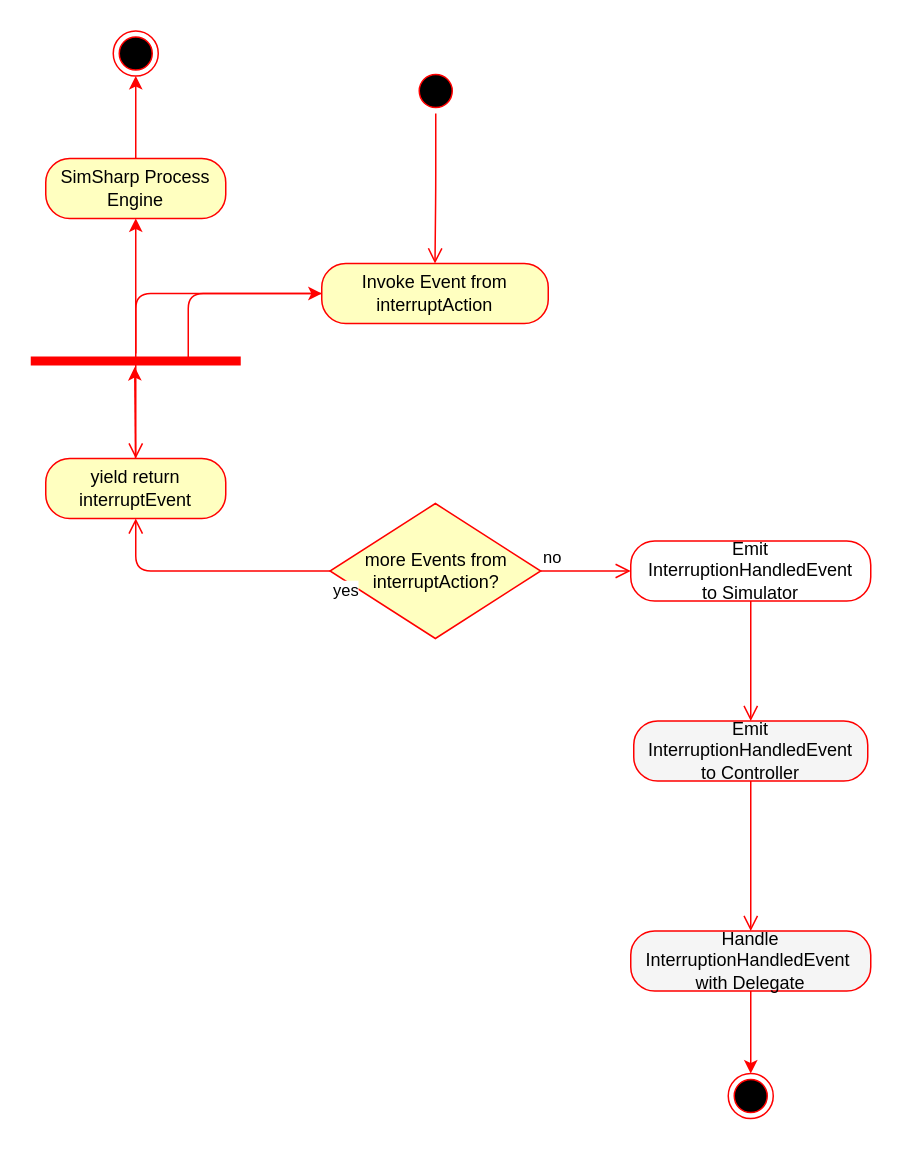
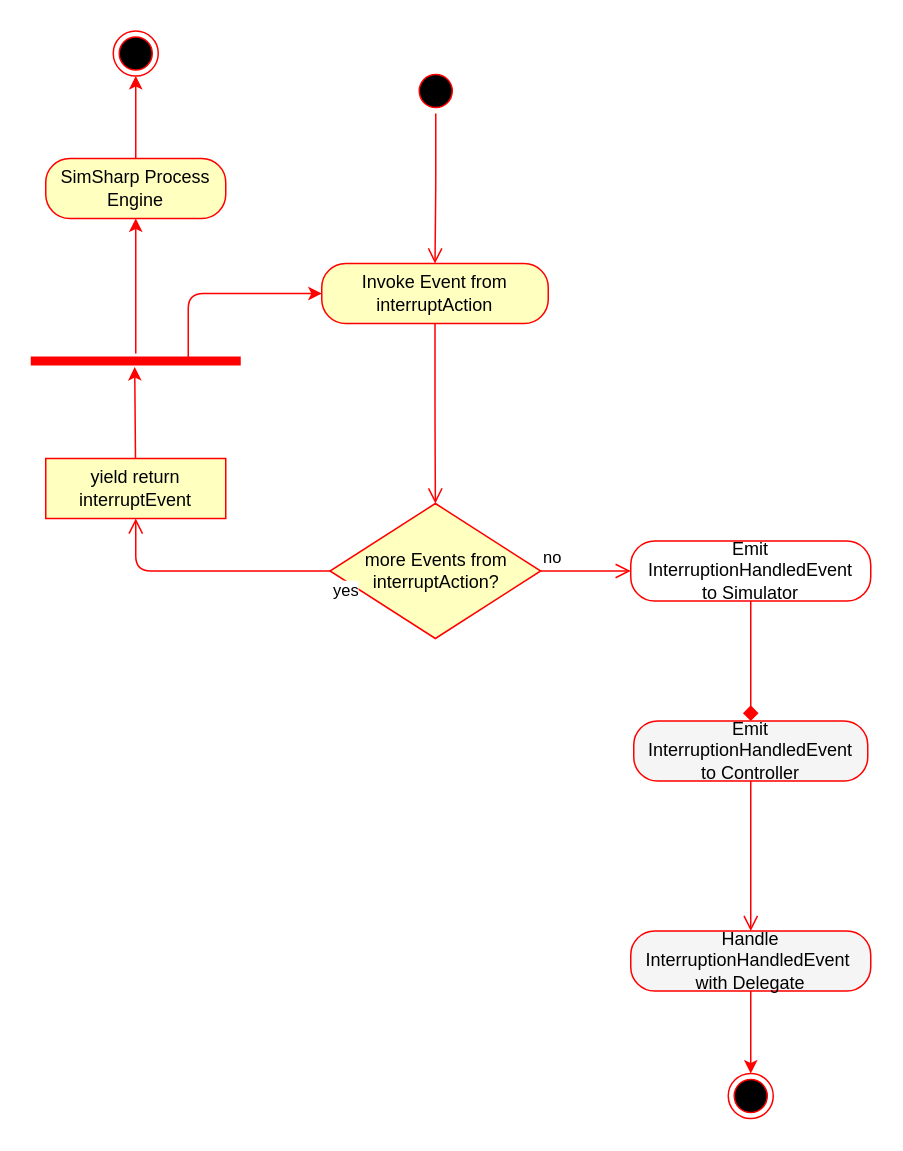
(136, 386) -> (435, 411)
(136, 488) -> (136, 488)
(751, 711) -> (751, 705)
